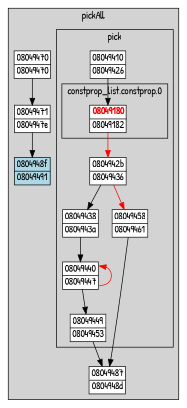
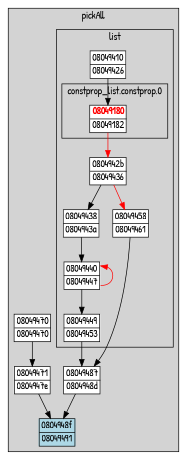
(115, 37) -> (115, 37)
none -> (71, 403)
